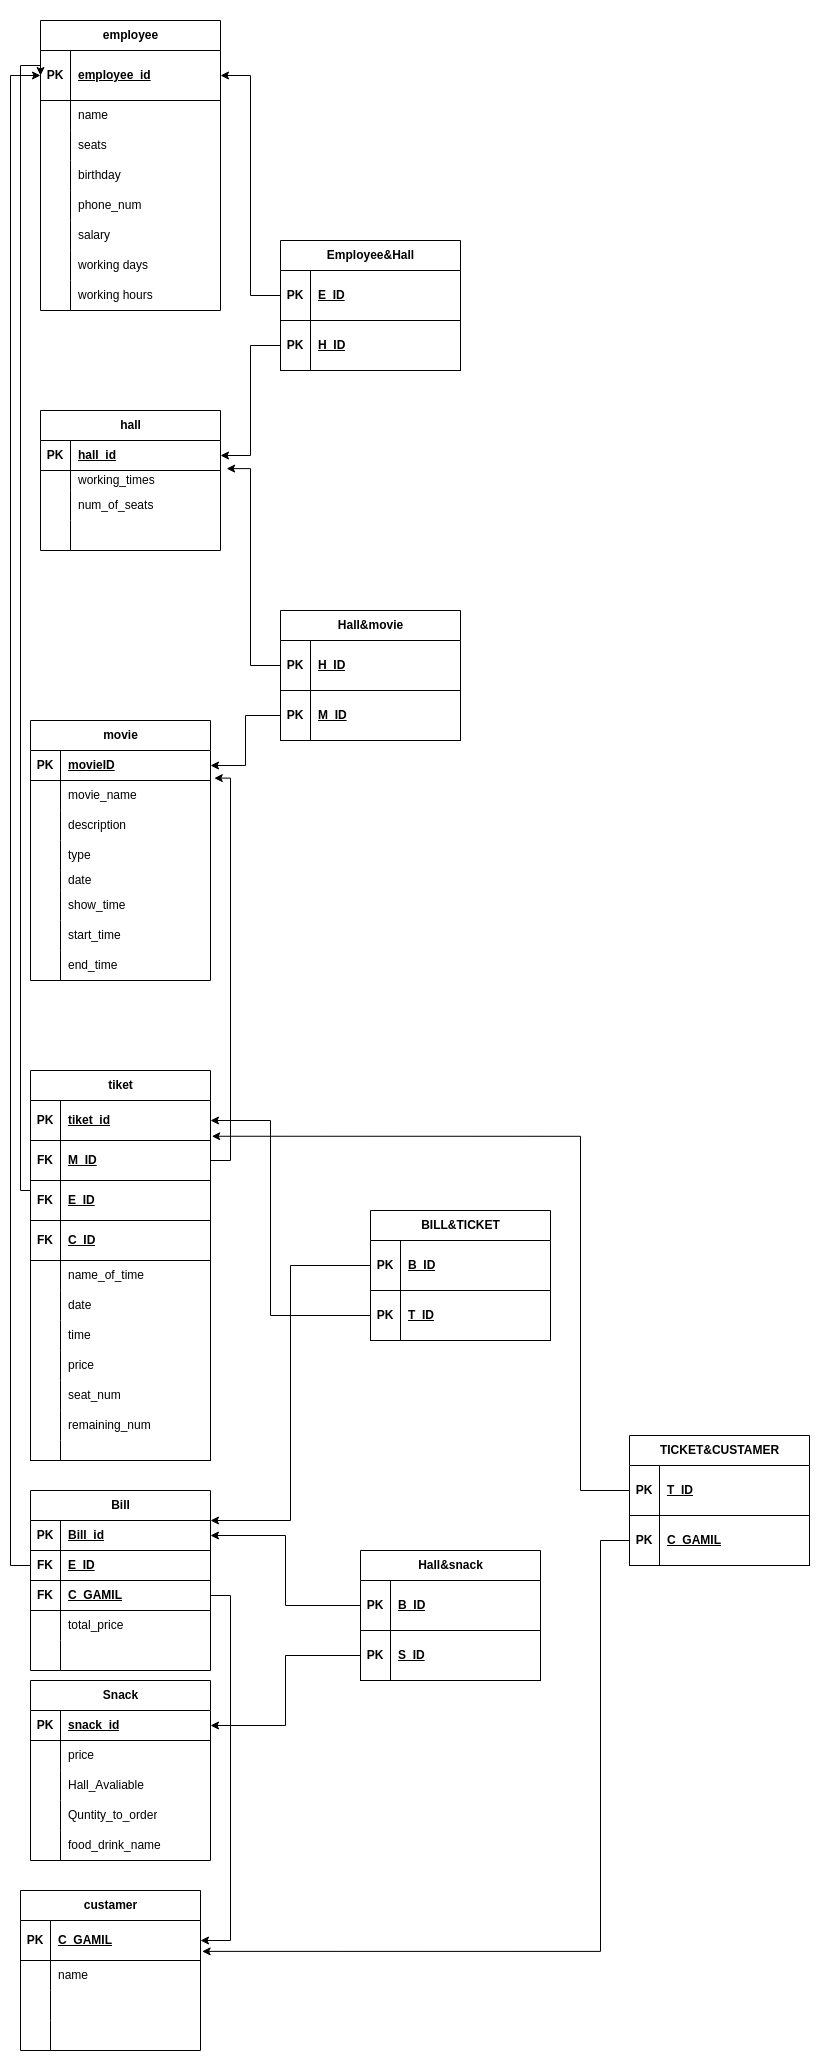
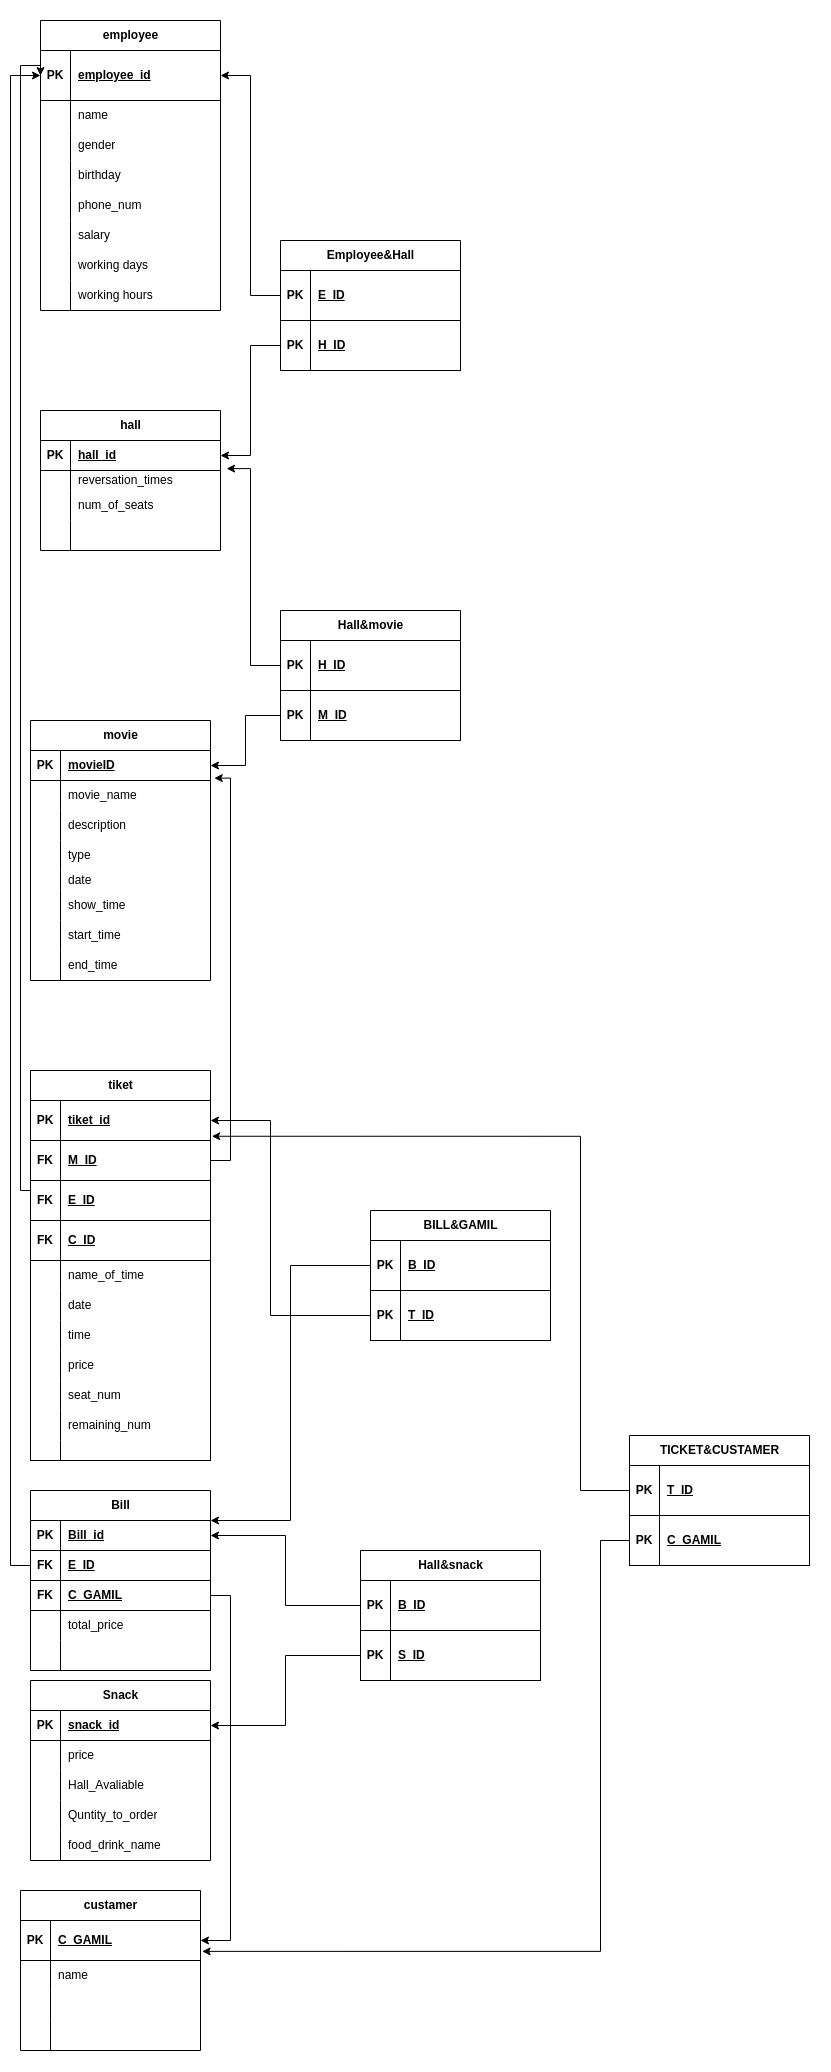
(95, 146) -> (99, 146)
(119, 481) -> (133, 481)
(461, 1226) -> (461, 1226)
